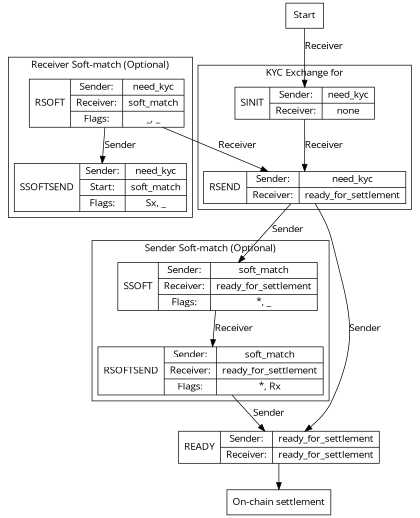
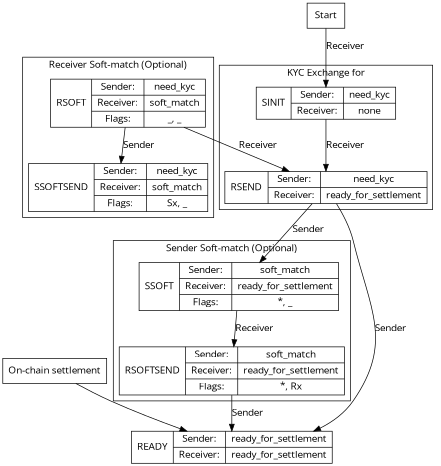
(102, 187) -> (120, 187)
(279, 473) -> (127, 408)
